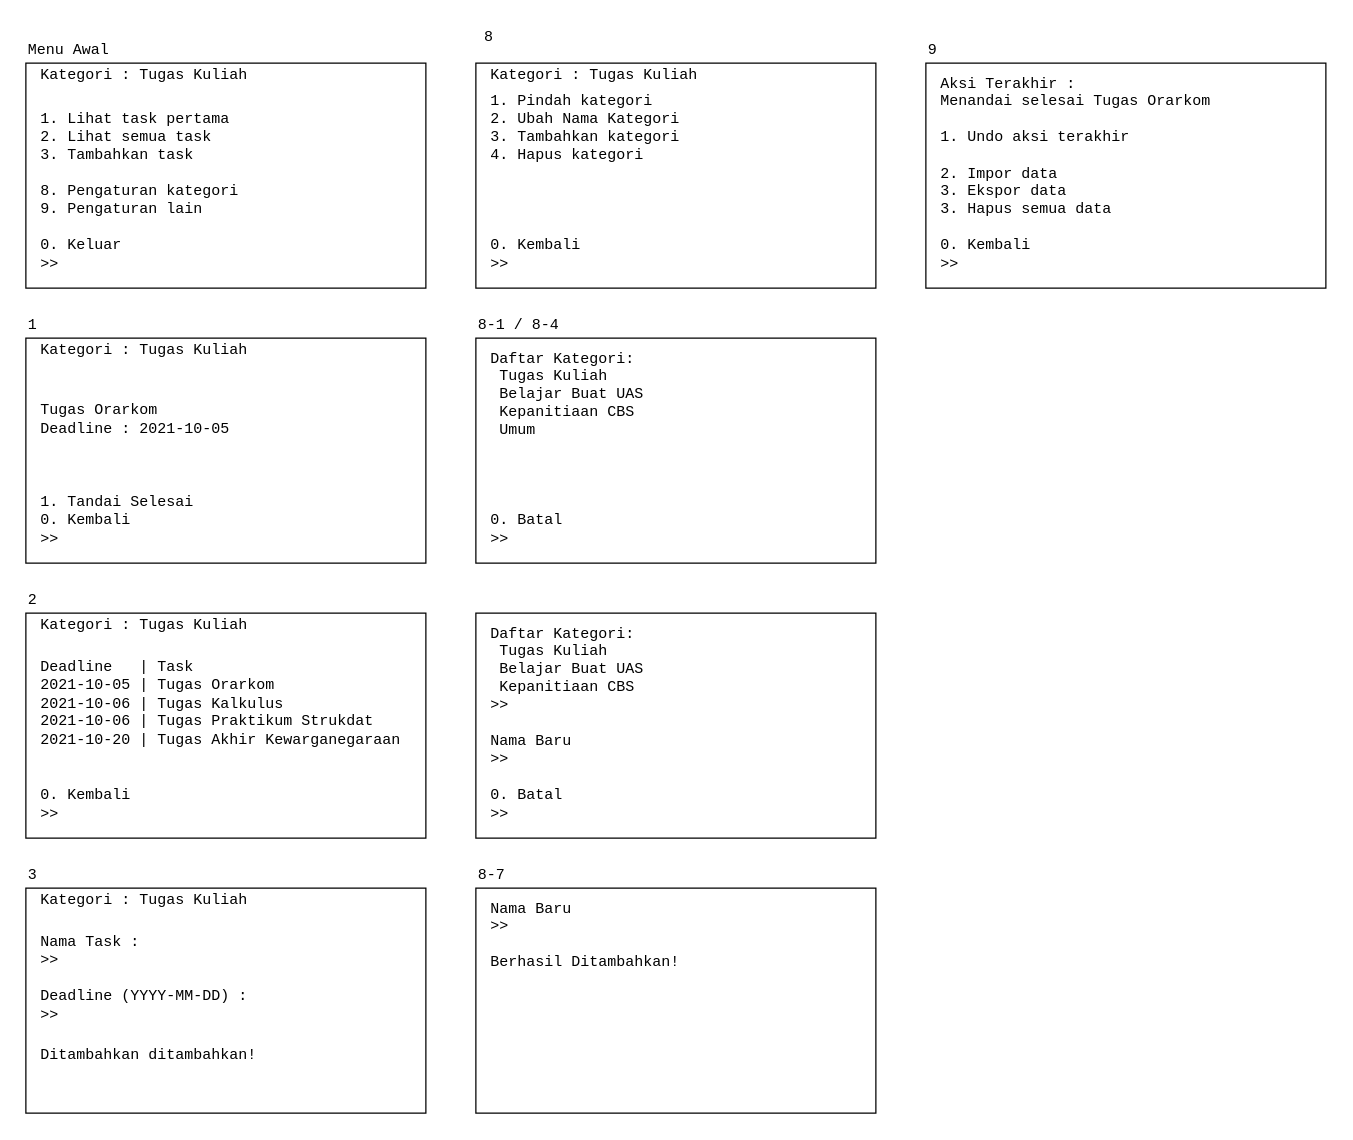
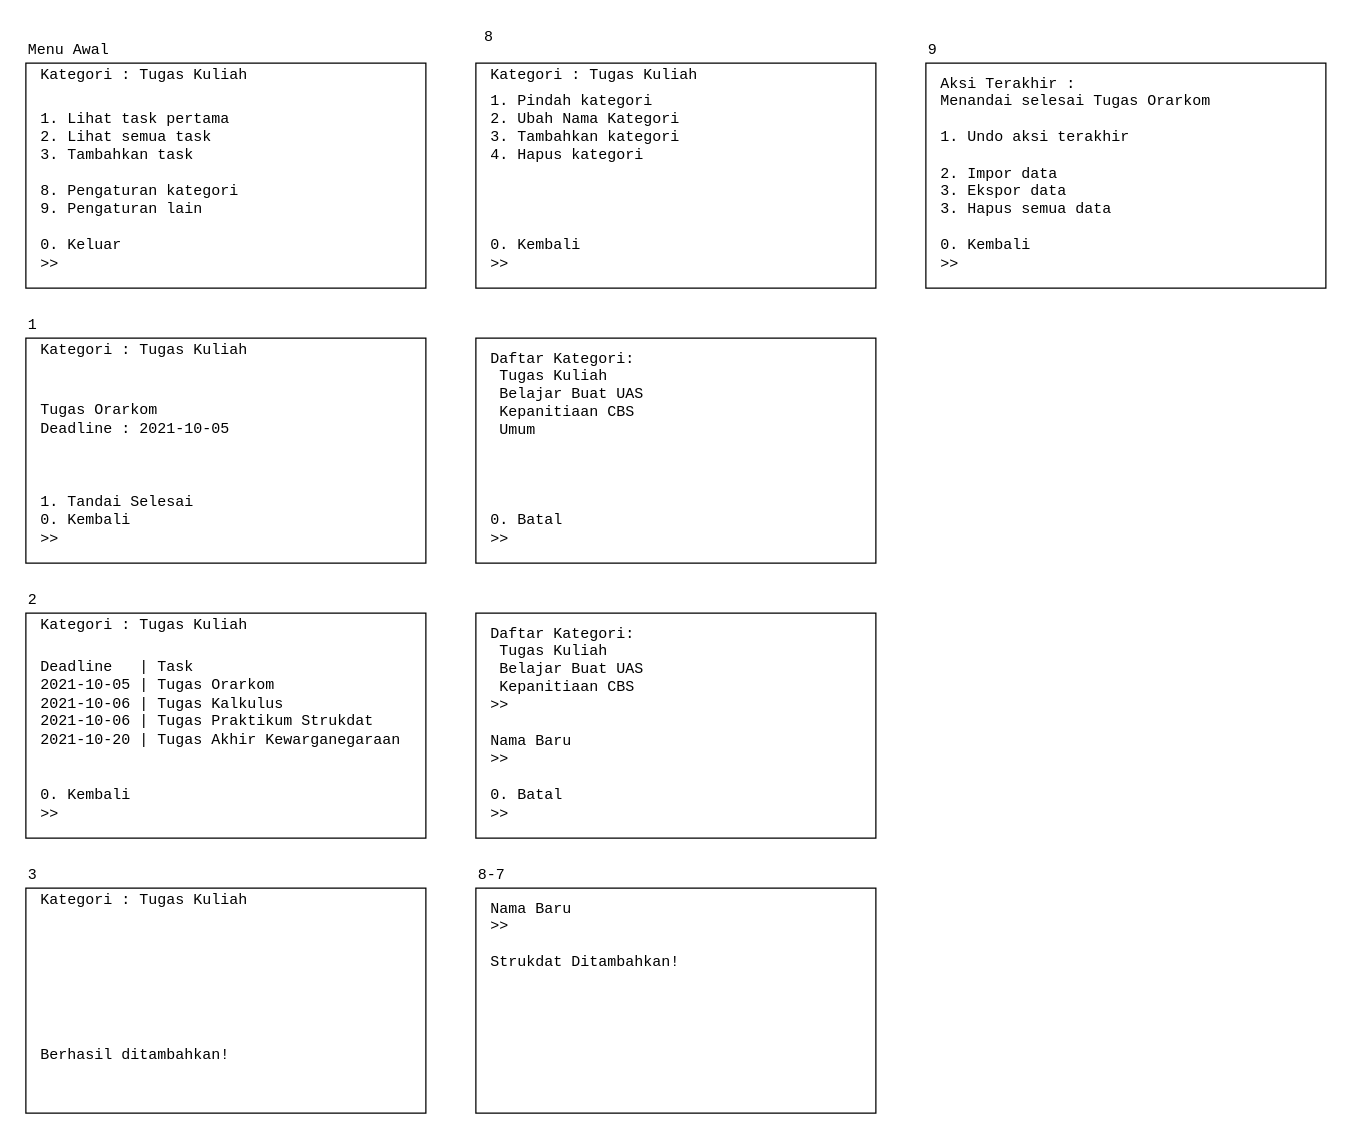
(538, 326) -> none
(226, 976) -> none
(134, 1056) -> (119, 1056)
(569, 1070) -> (573, 1070)
